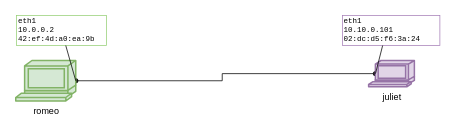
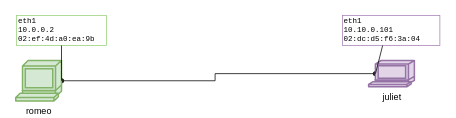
(49, 31) -> (49, 31)
(375, 31) -> (375, 31)
(46, 81) -> (39, 81)
